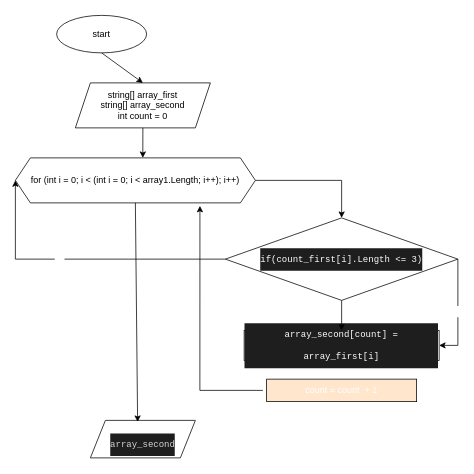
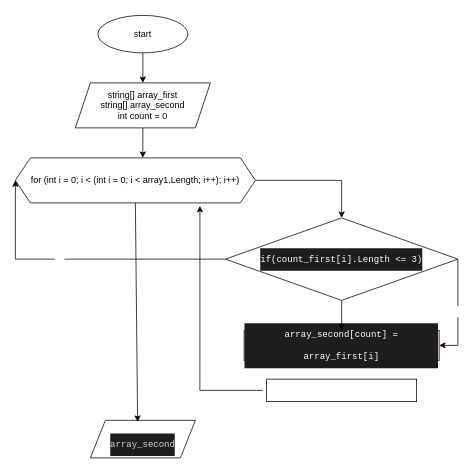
(102, 34) -> (143, 34)
(342, 345) -> (342, 345)
(342, 390) -> (342, 390)
